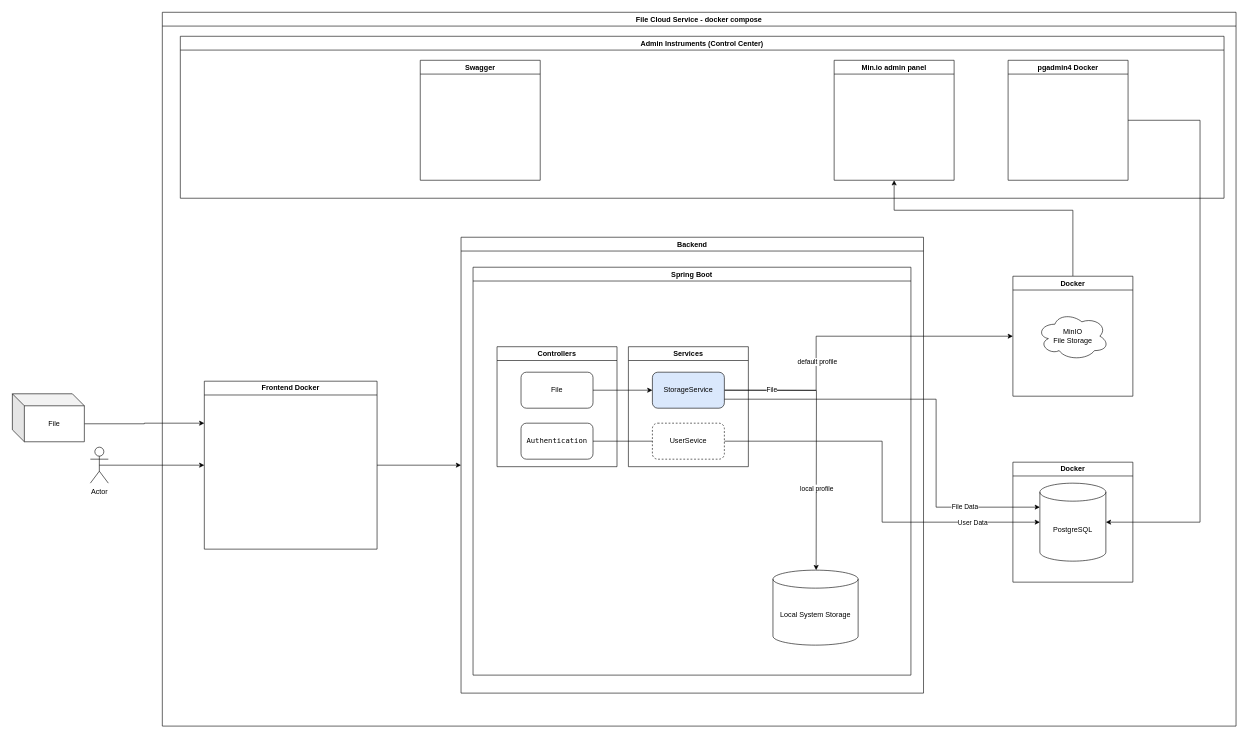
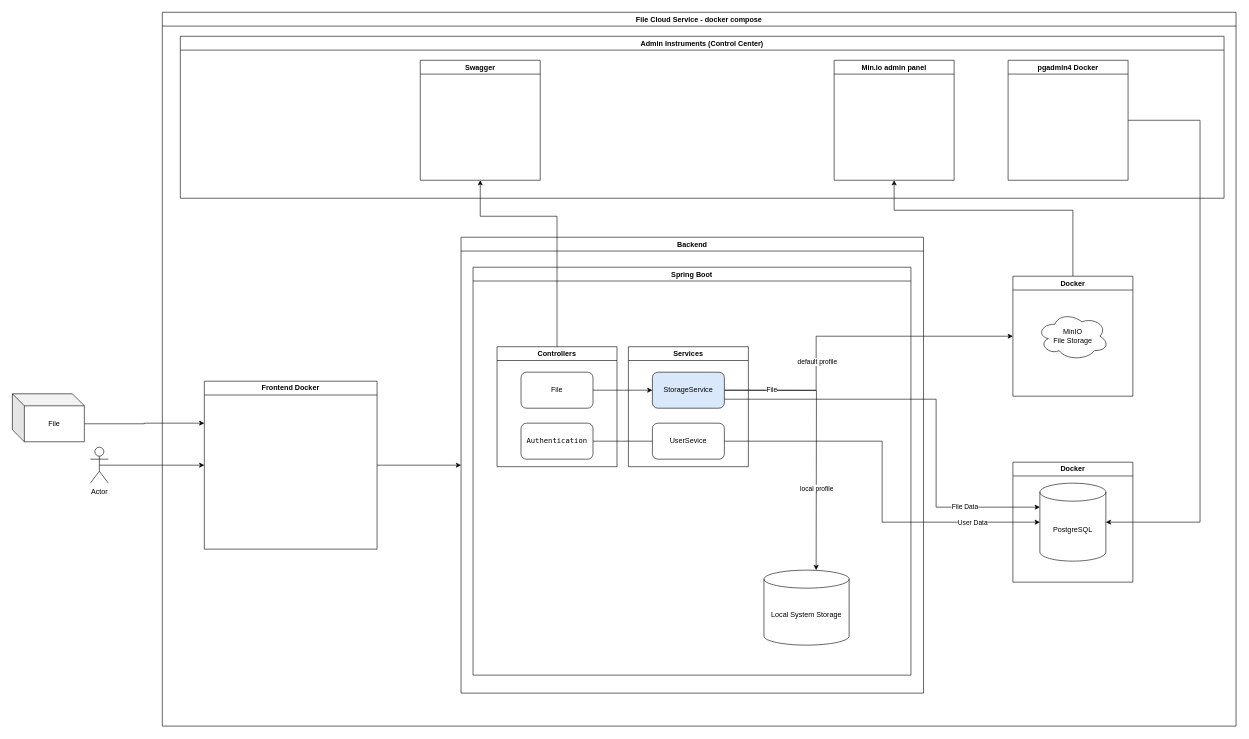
none -> (557, 216)
(689, 441) -> (689, 441)
(816, 608) -> (807, 608)
